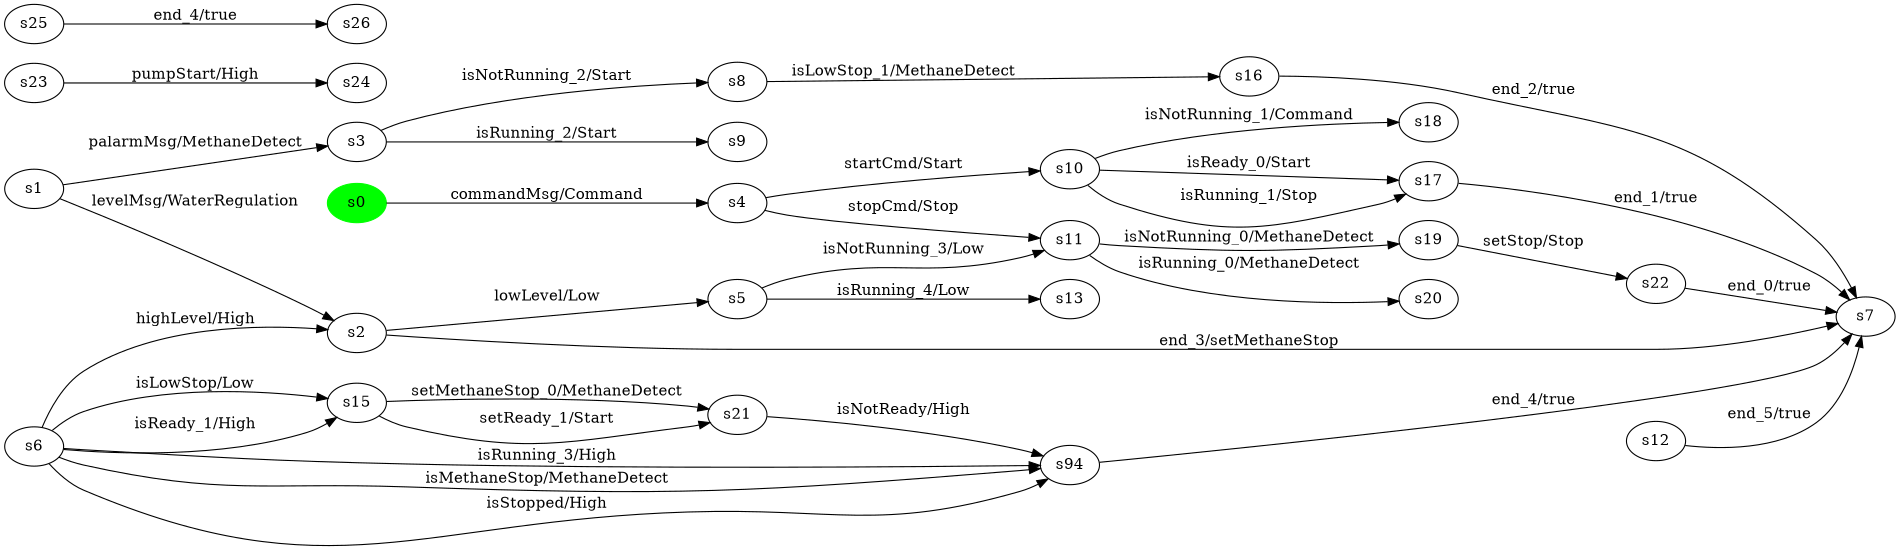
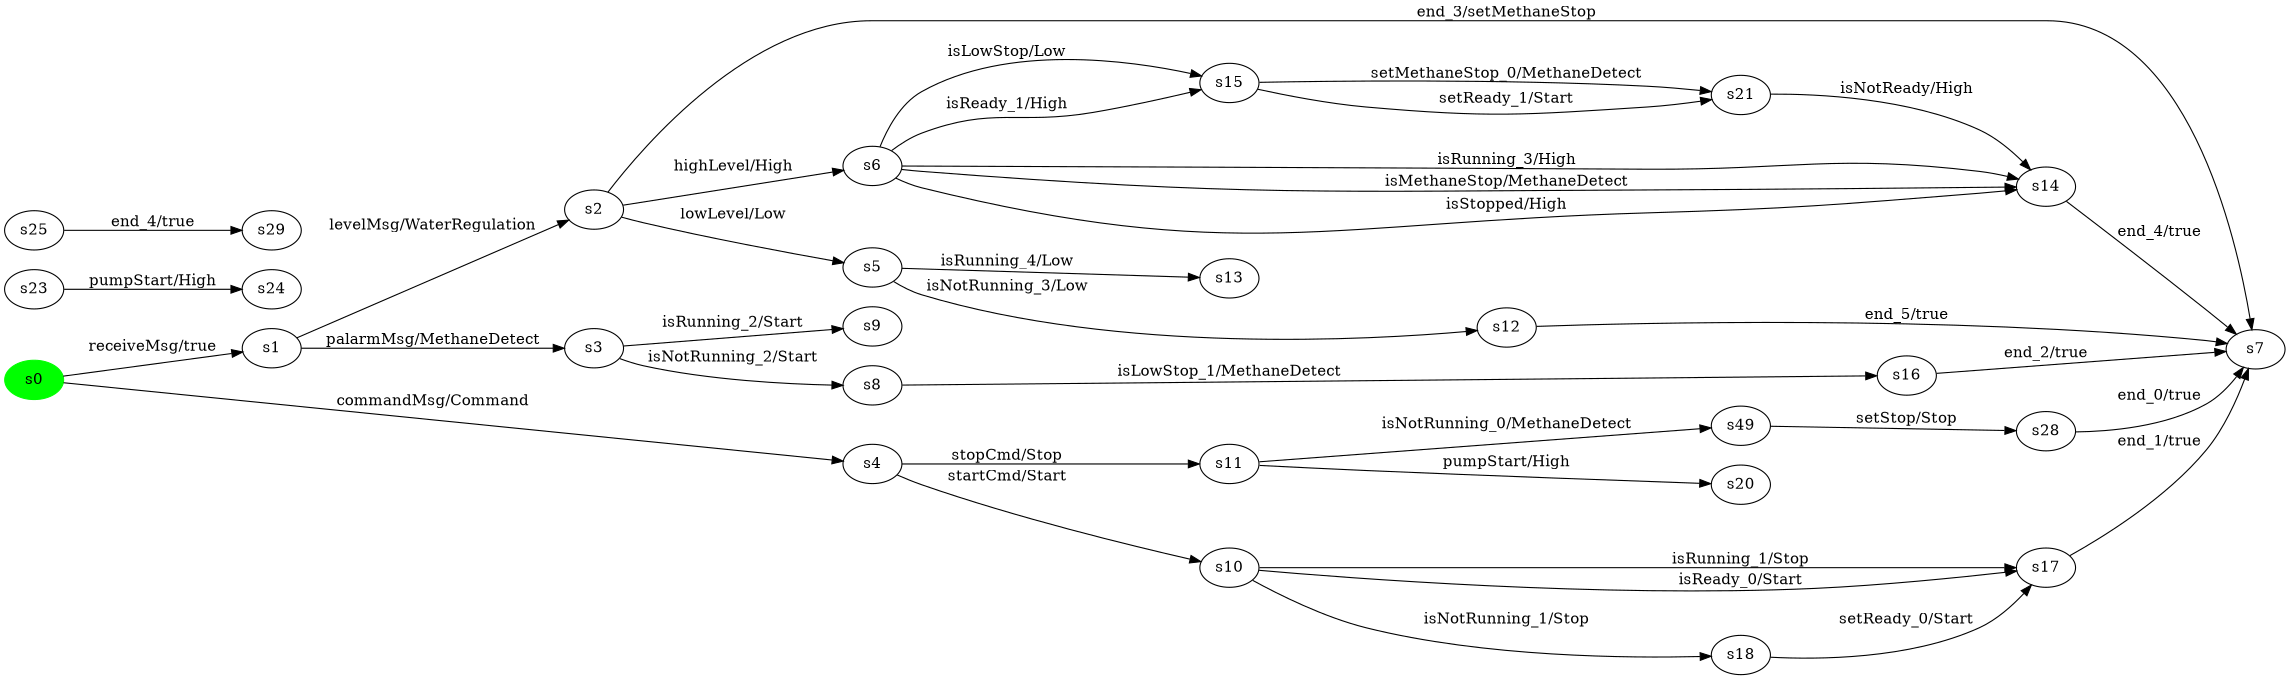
(357, 24) -> (272, 230)
(1249, 115) -> (1507, 620)
(1429, 240) -> (1741, 426)
(1249, 264) -> (1507, 462)
(897, 268) -> (1177, 336)
(1656, 284) -> (2046, 431)
(162, 340) -> (728, 189)
none -> (147, 365)
(1070, 465) -> (2046, 187)
none -> (1905, 650)
